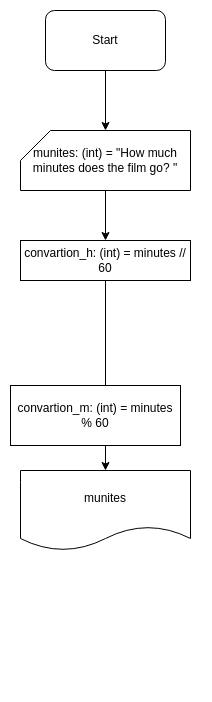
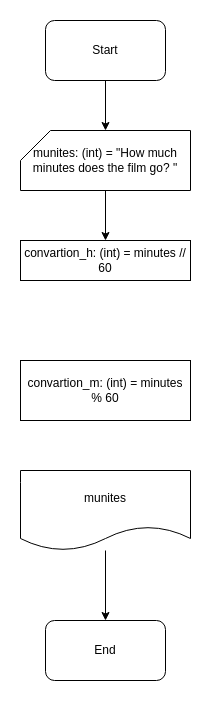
(106, 41) -> (106, 51)
(106, 354) -> none
(96, 416) -> (106, 391)
none -> (106, 582)
none -> (106, 651)
